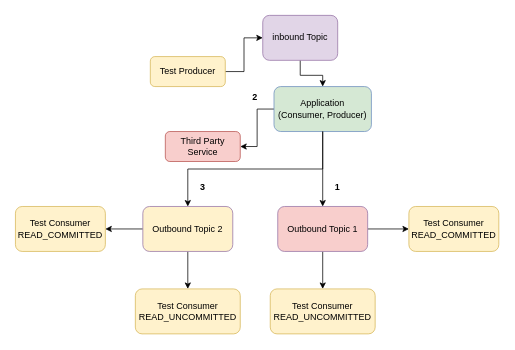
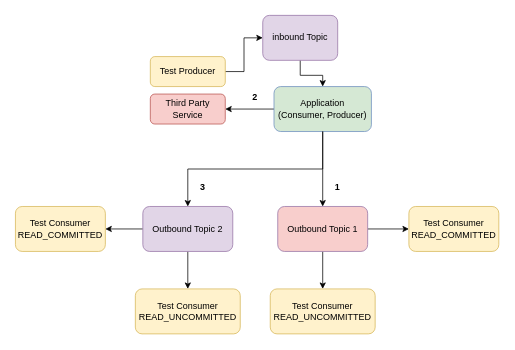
(203, 147) -> (188, 109)
(188, 229) -> (188, 229)
